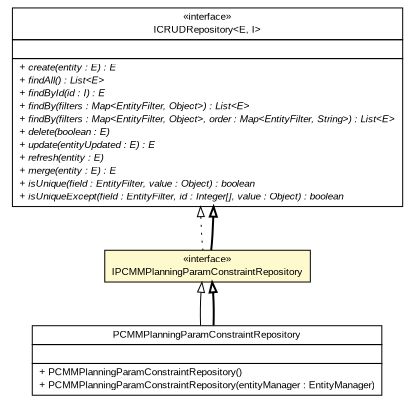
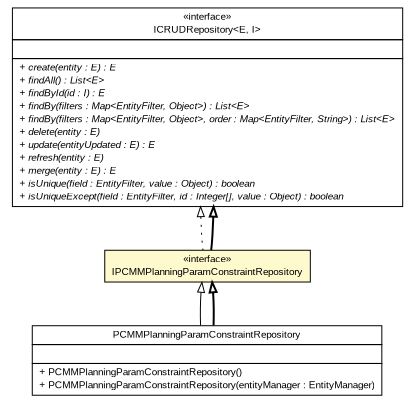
(65, 132) -> (60, 132)
